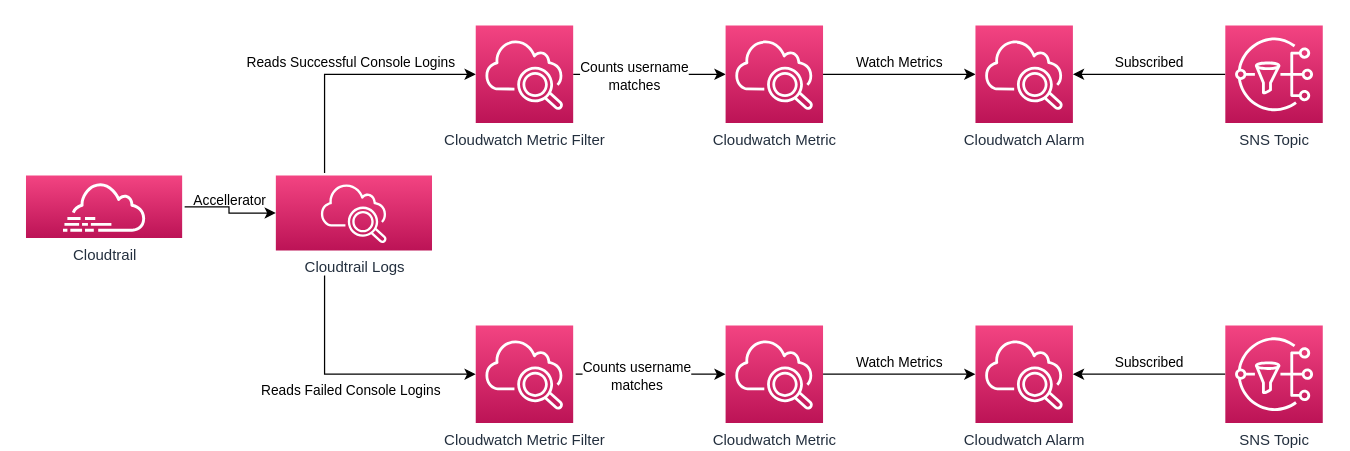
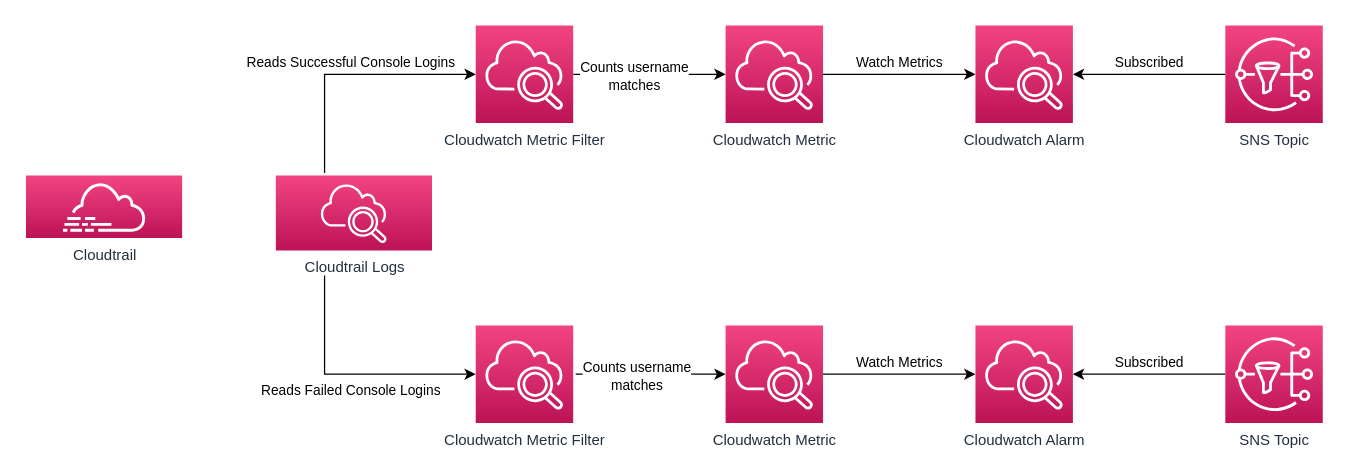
(229, 207) -> none
